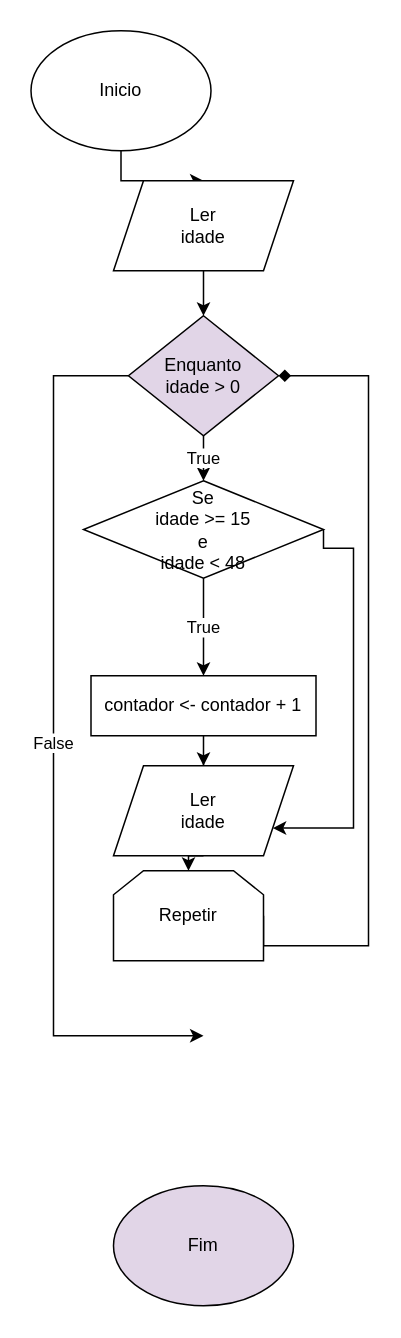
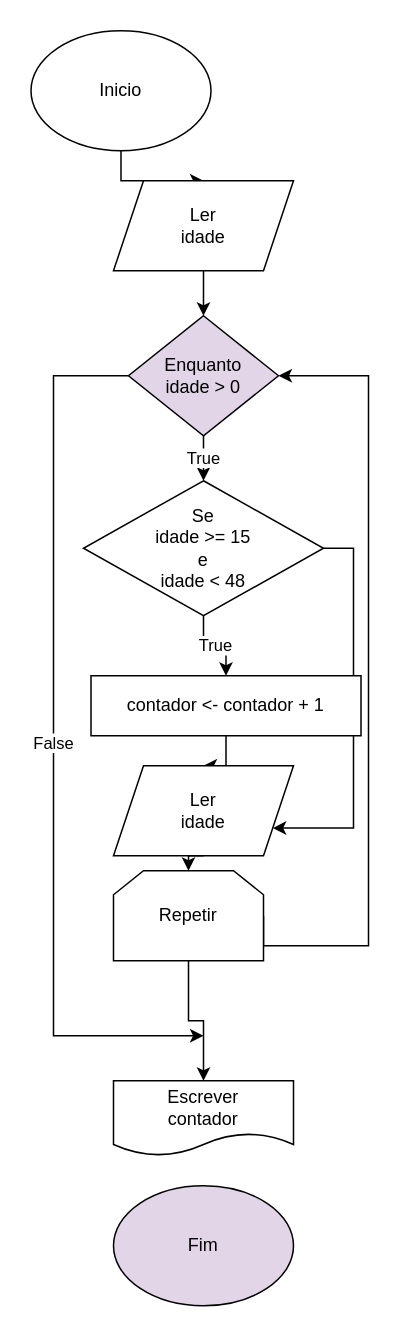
(291, 376) -> (290, 376)
(203, 530) -> (203, 548)
(203, 706) -> (226, 706)
none -> (190, 1021)
none -> (203, 1118)
